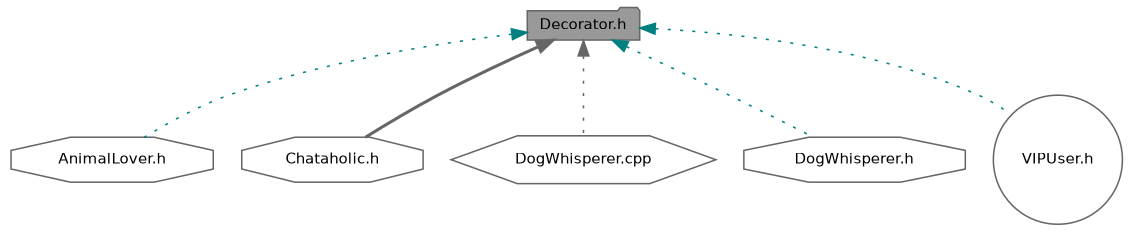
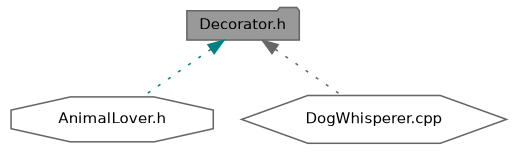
(332, 160) -> none
(855, 160) -> none
(1058, 160) -> none
